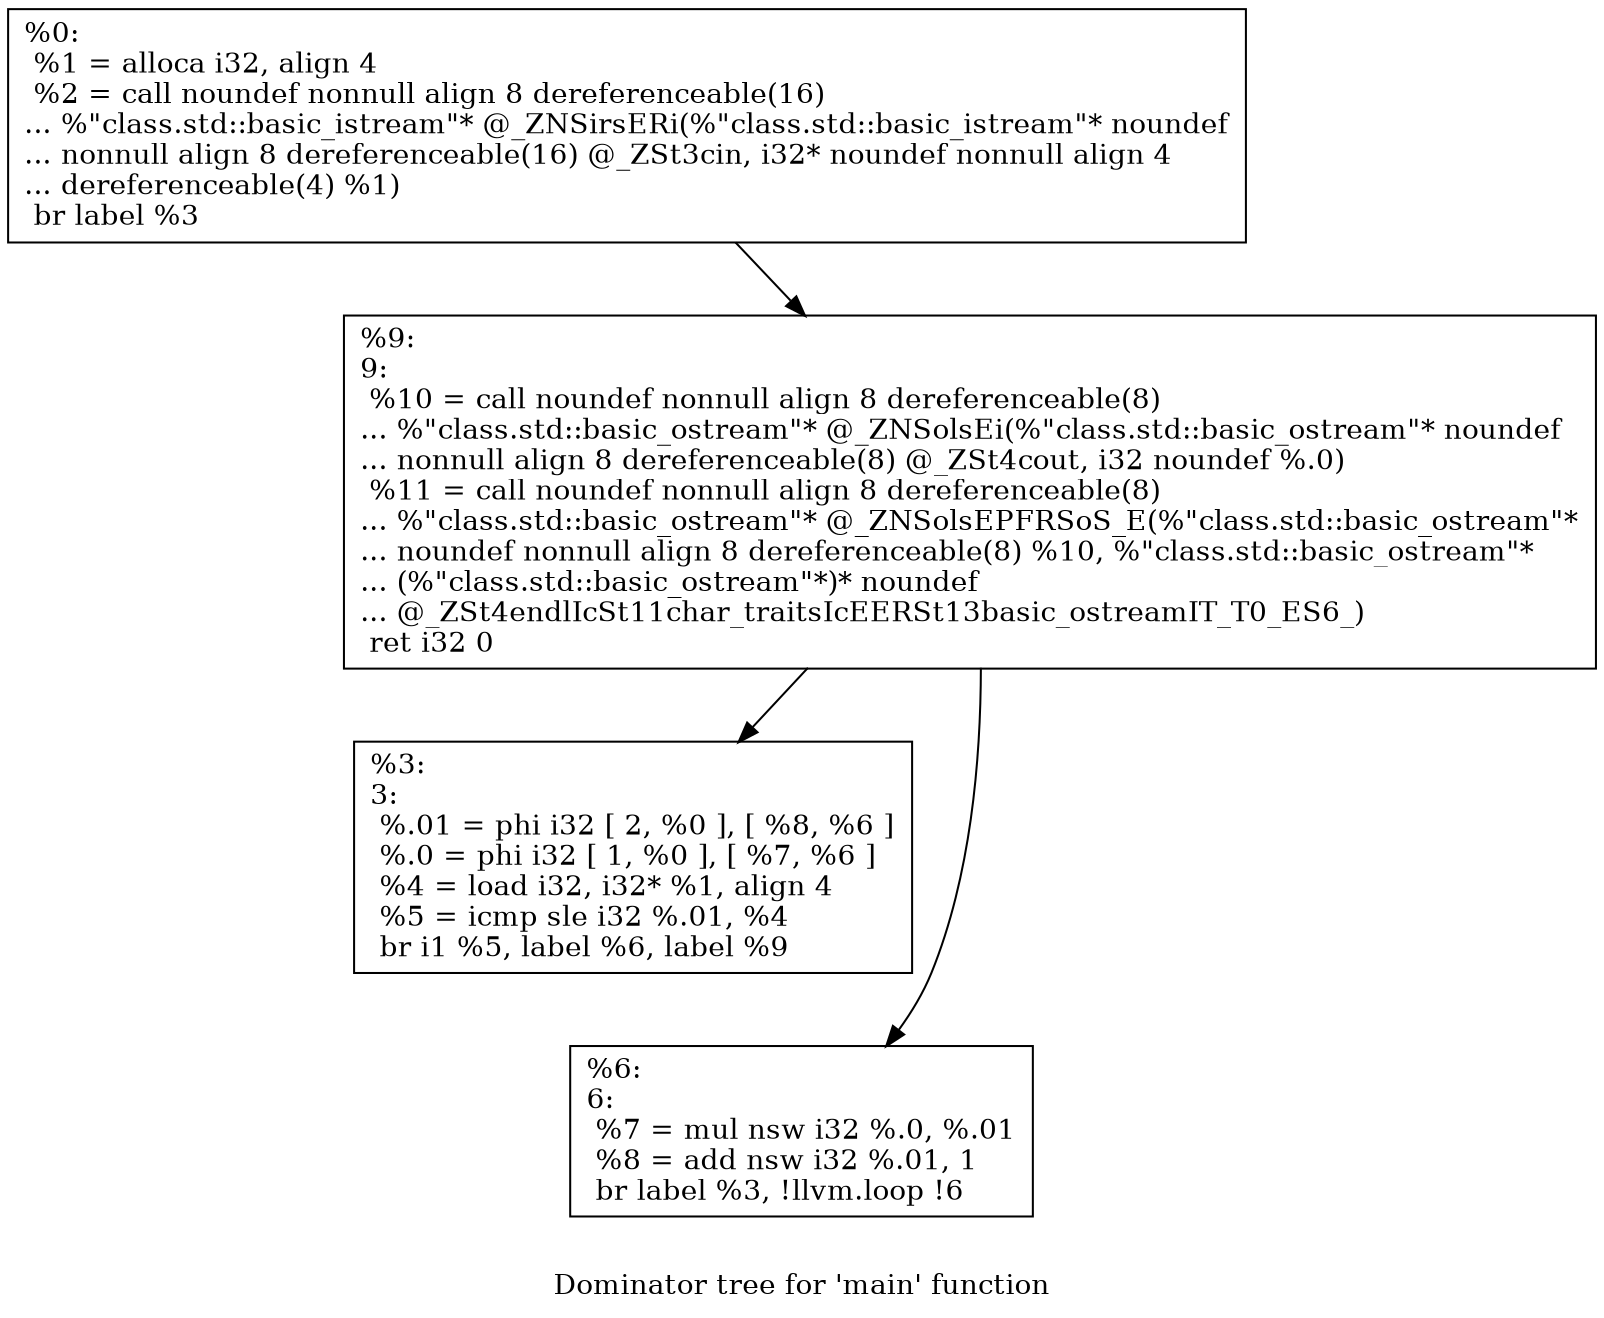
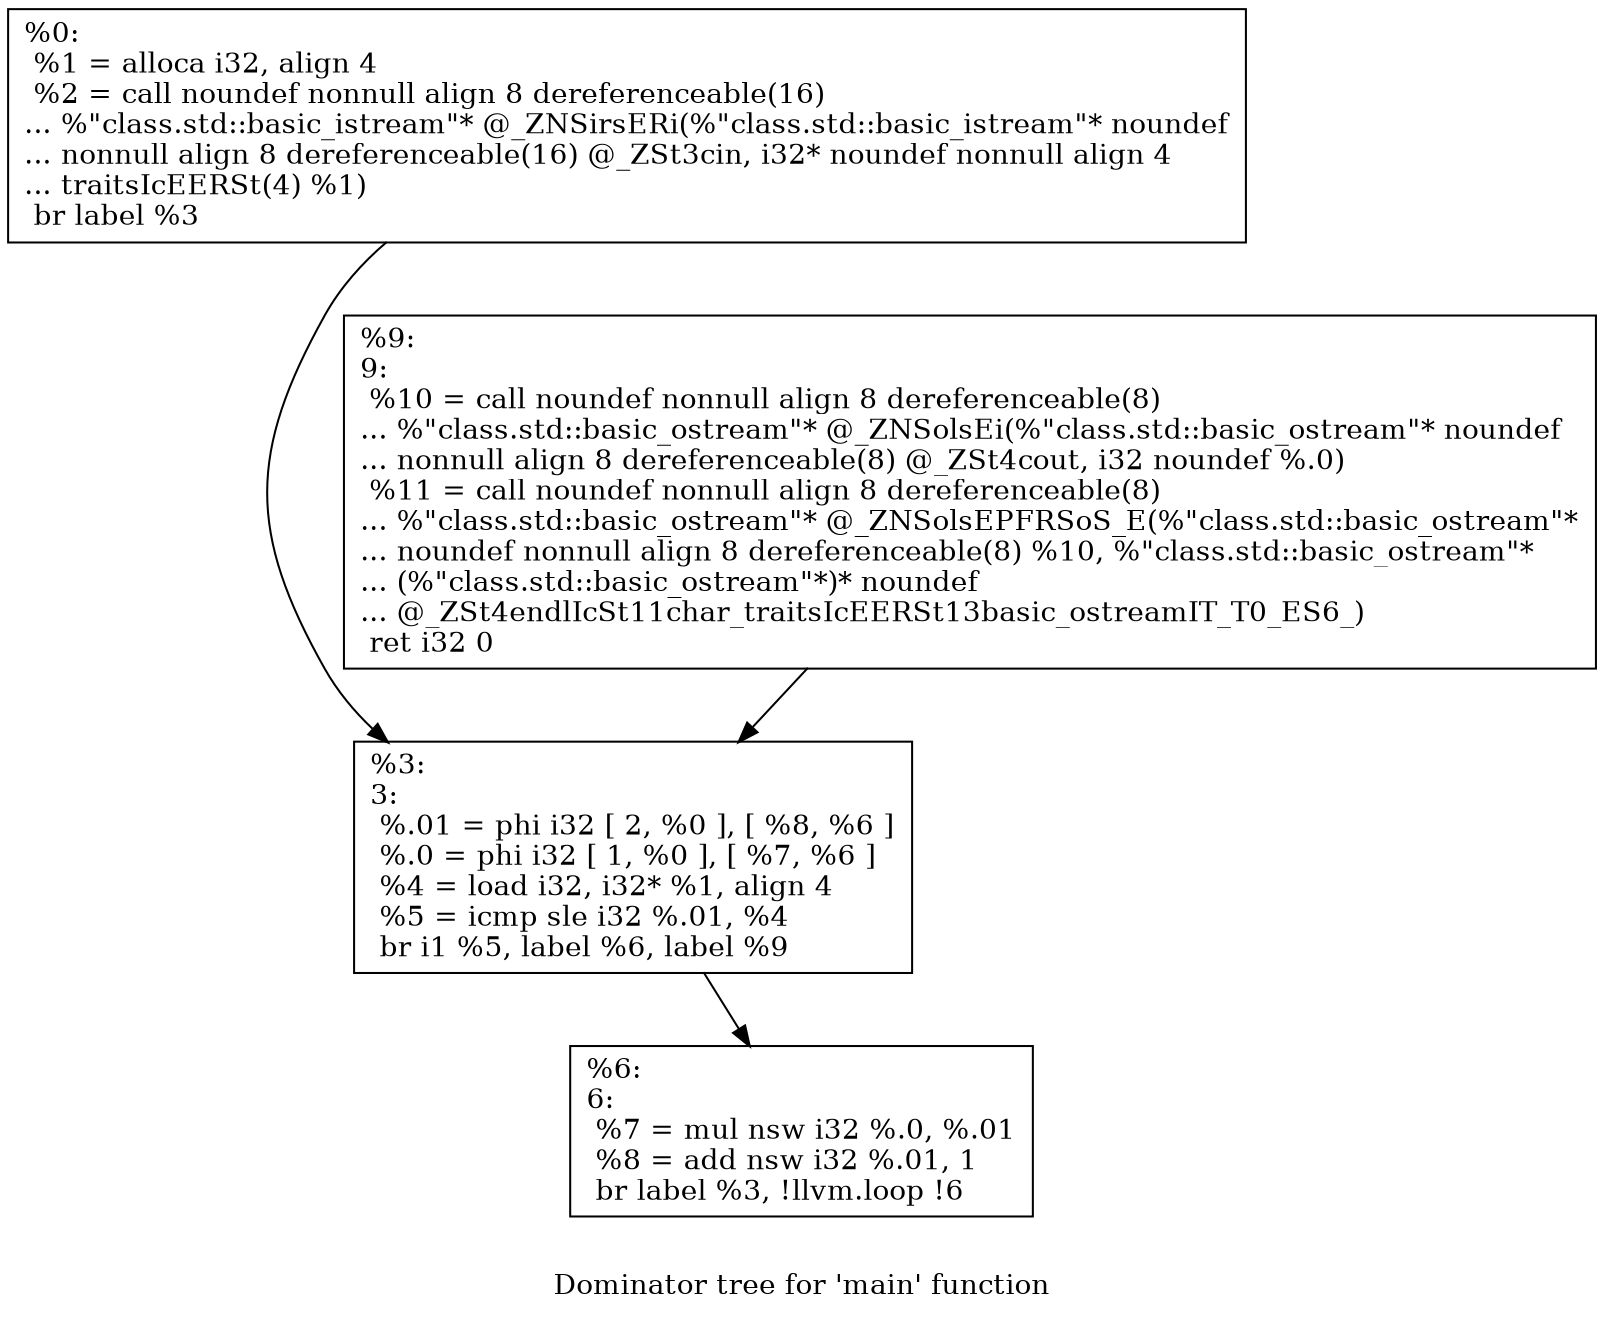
(213, 186) -> (196, 186)
(763, 272) -> (268, 482)
(965, 855) -> (721, 1001)
